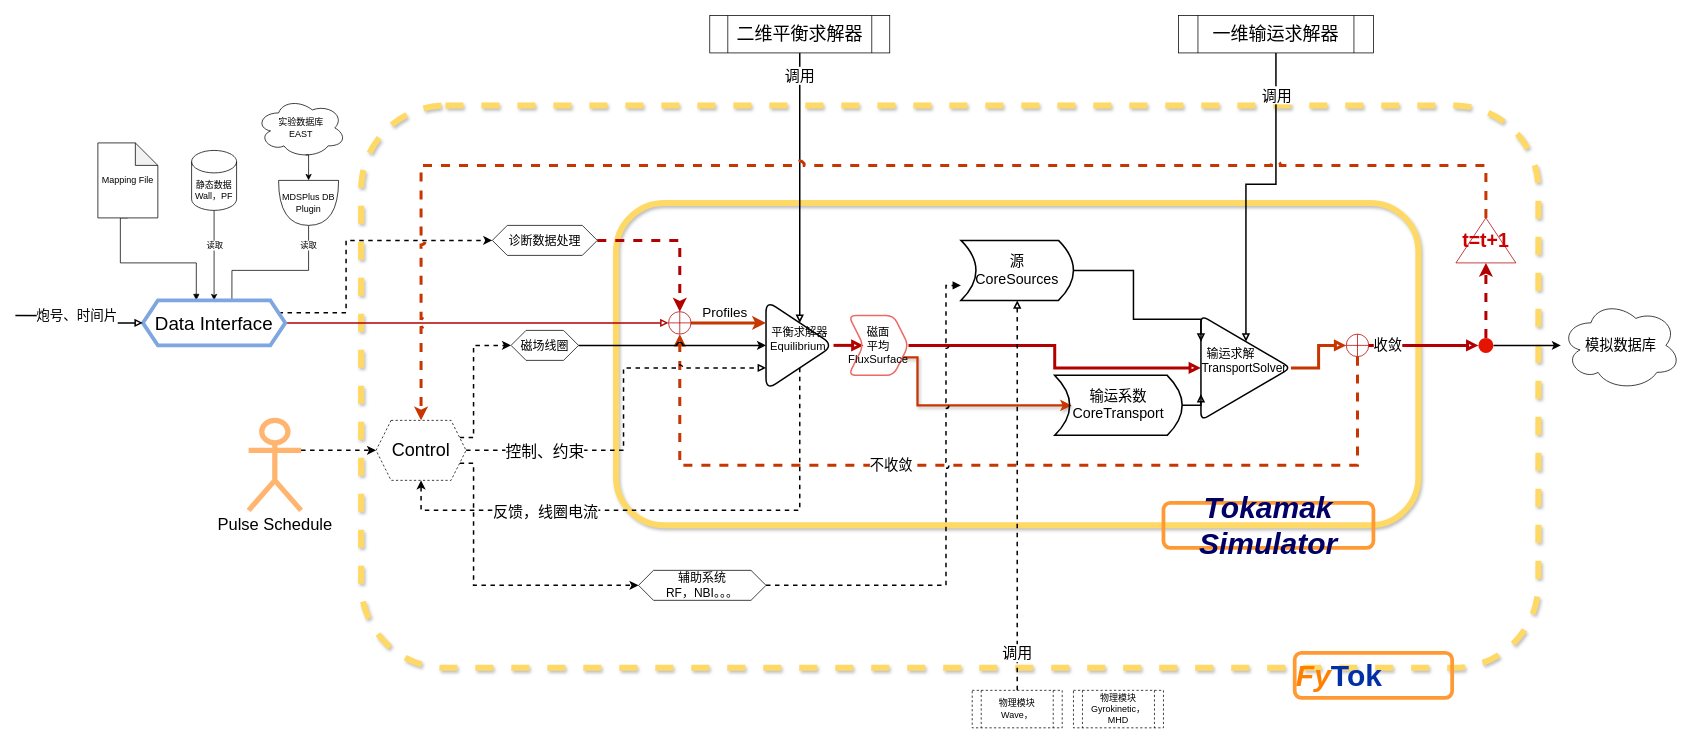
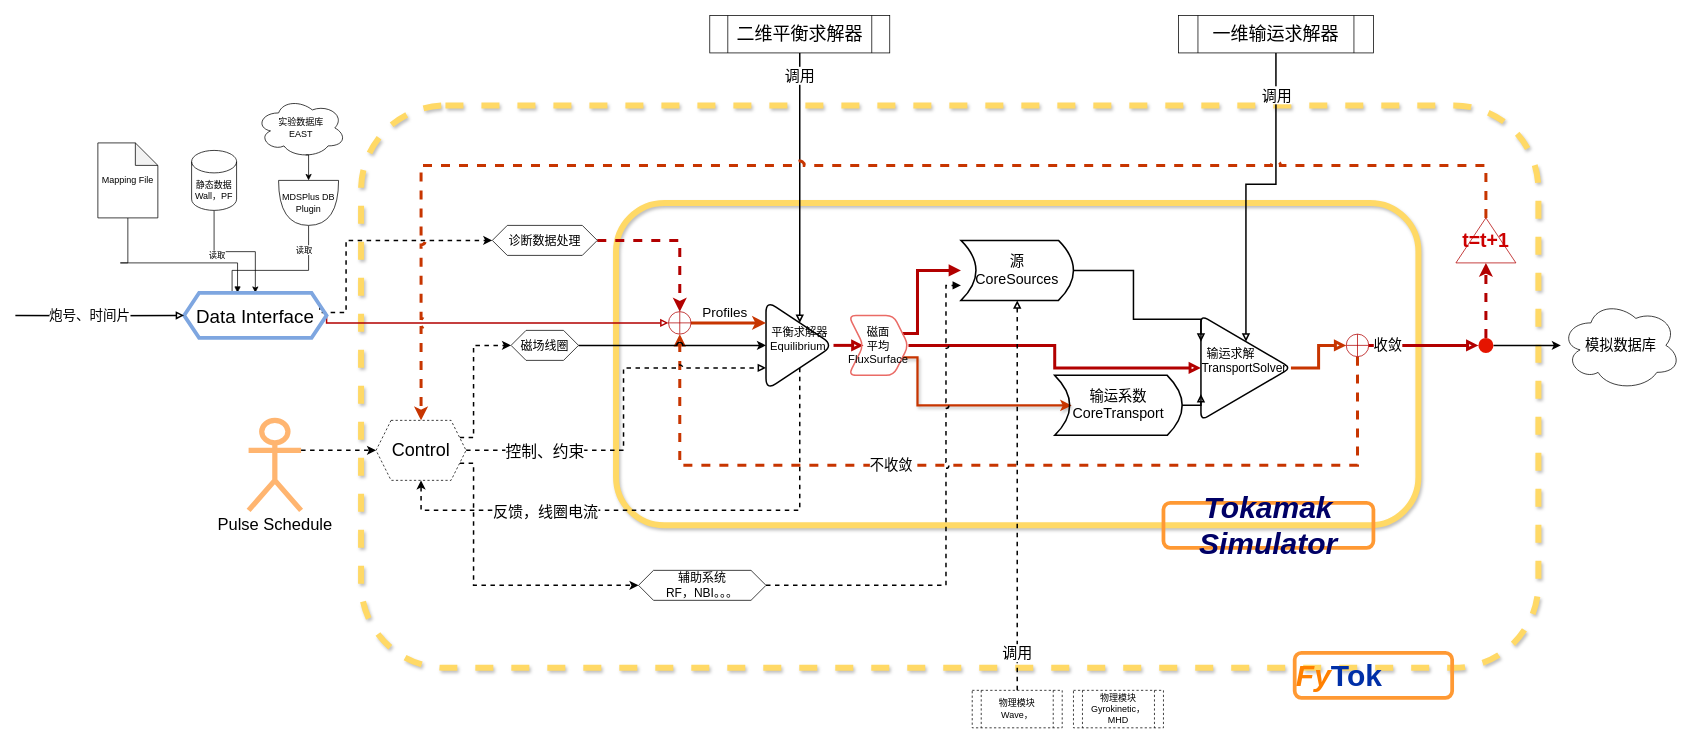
none -> (918, 293)
(214, 323) -> (255, 315)
